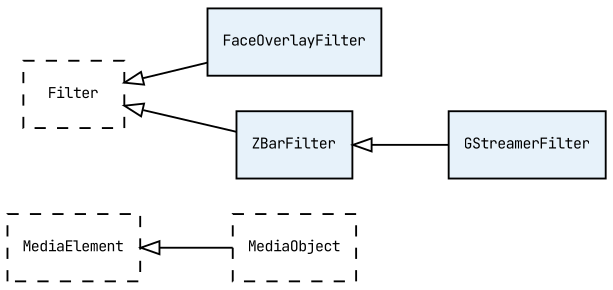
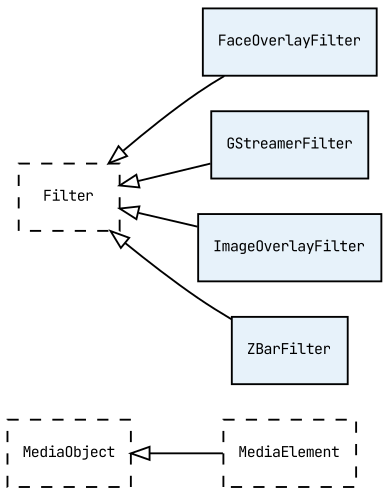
(410, 145) -> (174, 172)
(196, 248) -> (186, 453)
none -> (290, 248)
